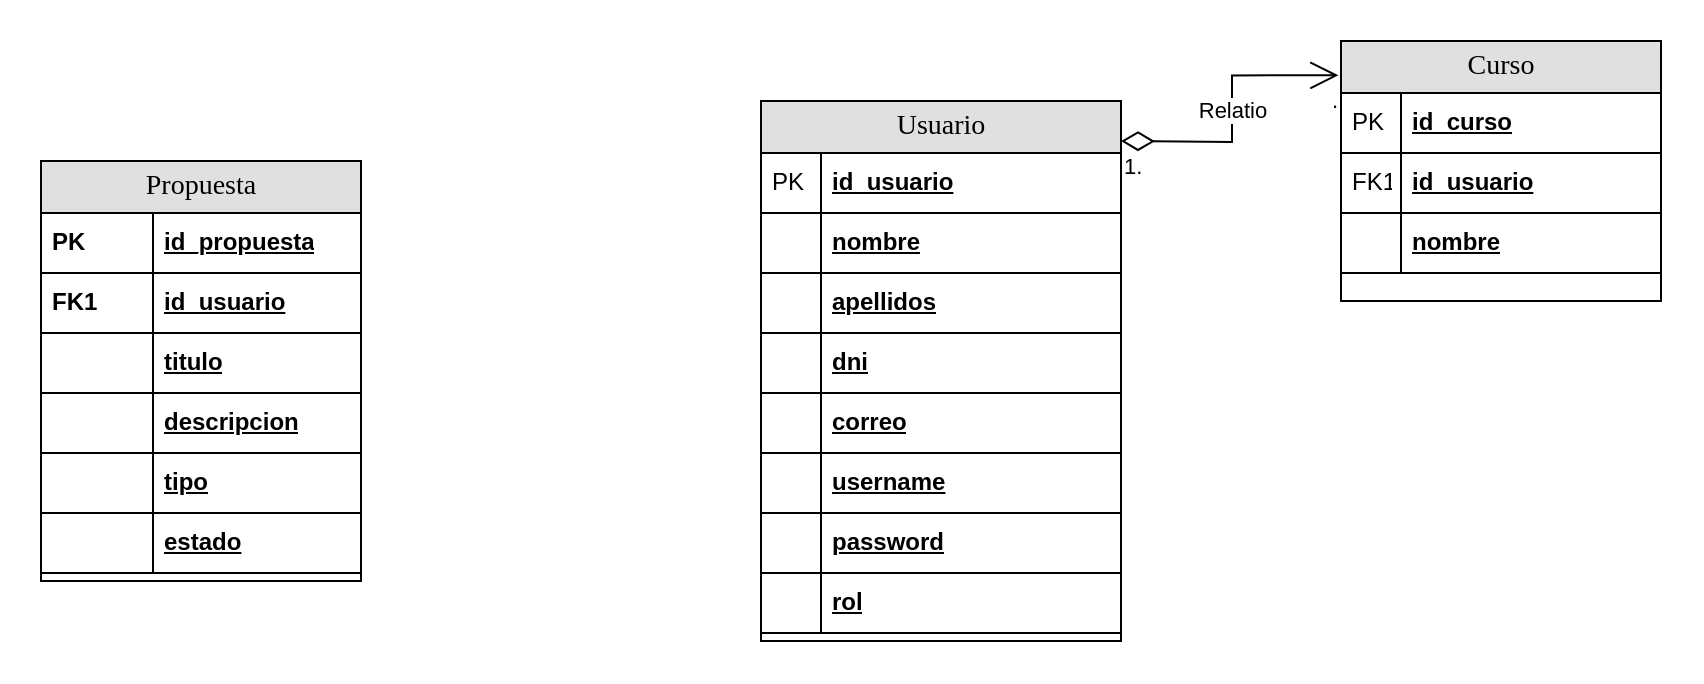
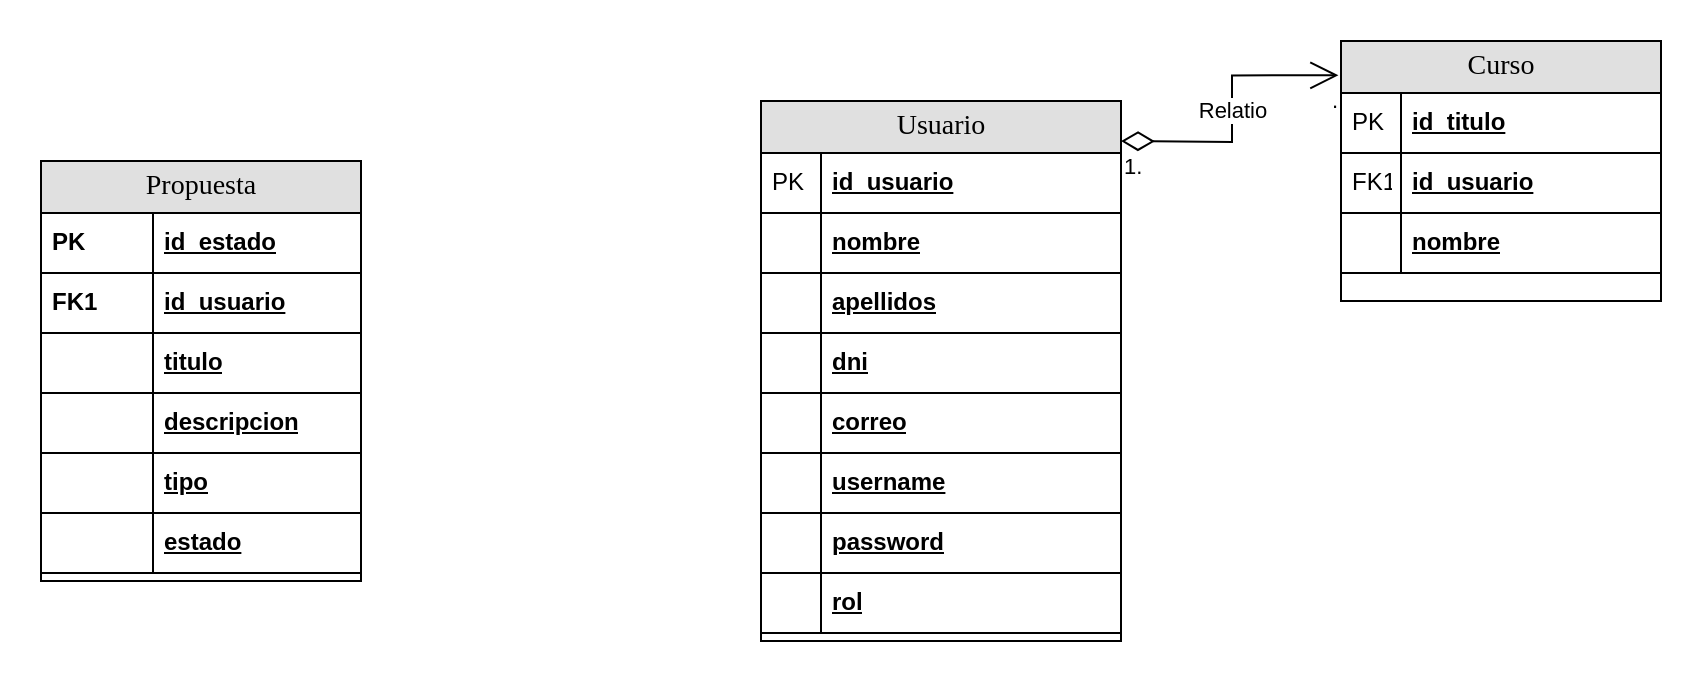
(1464, 123) -> (1464, 123)
(243, 243) -> (222, 243)
